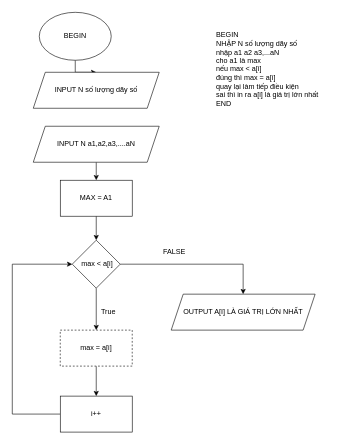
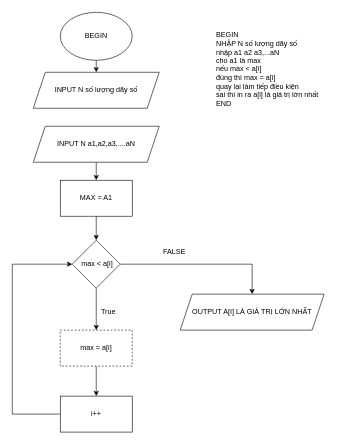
(75, 36) -> (96, 36)
(243, 312) -> (252, 312)
